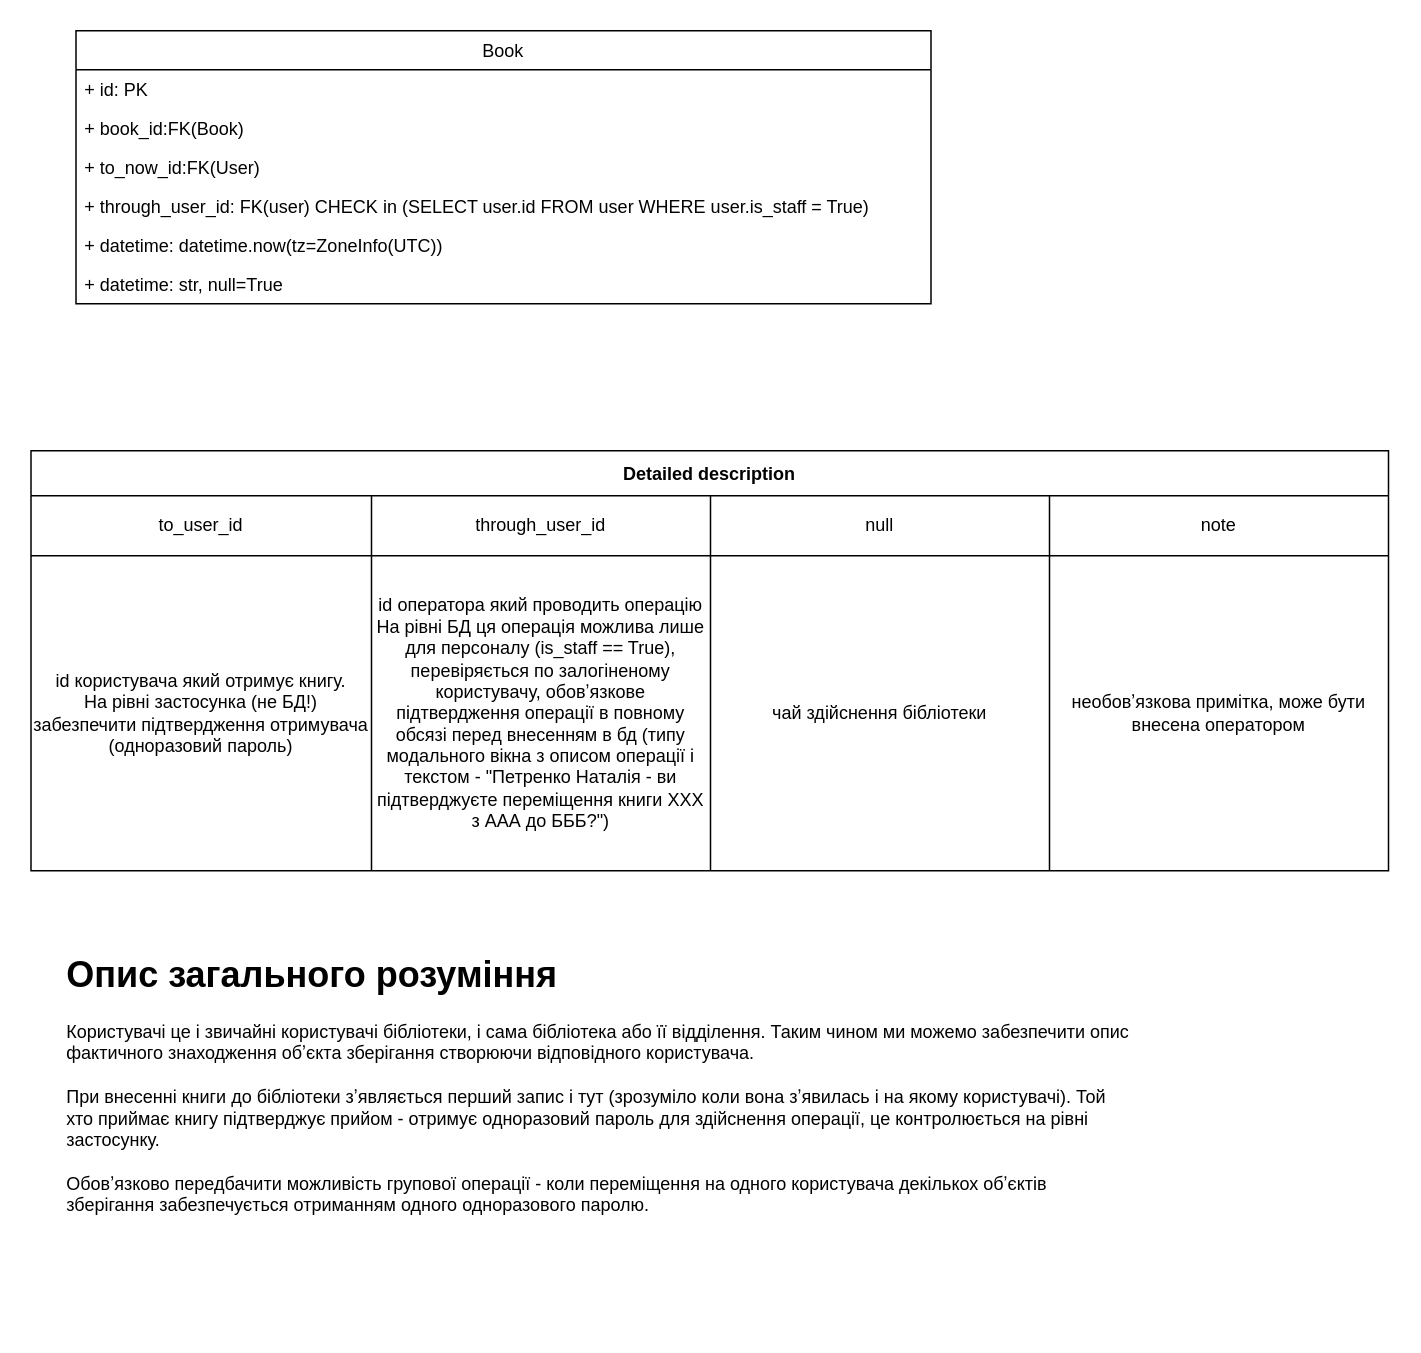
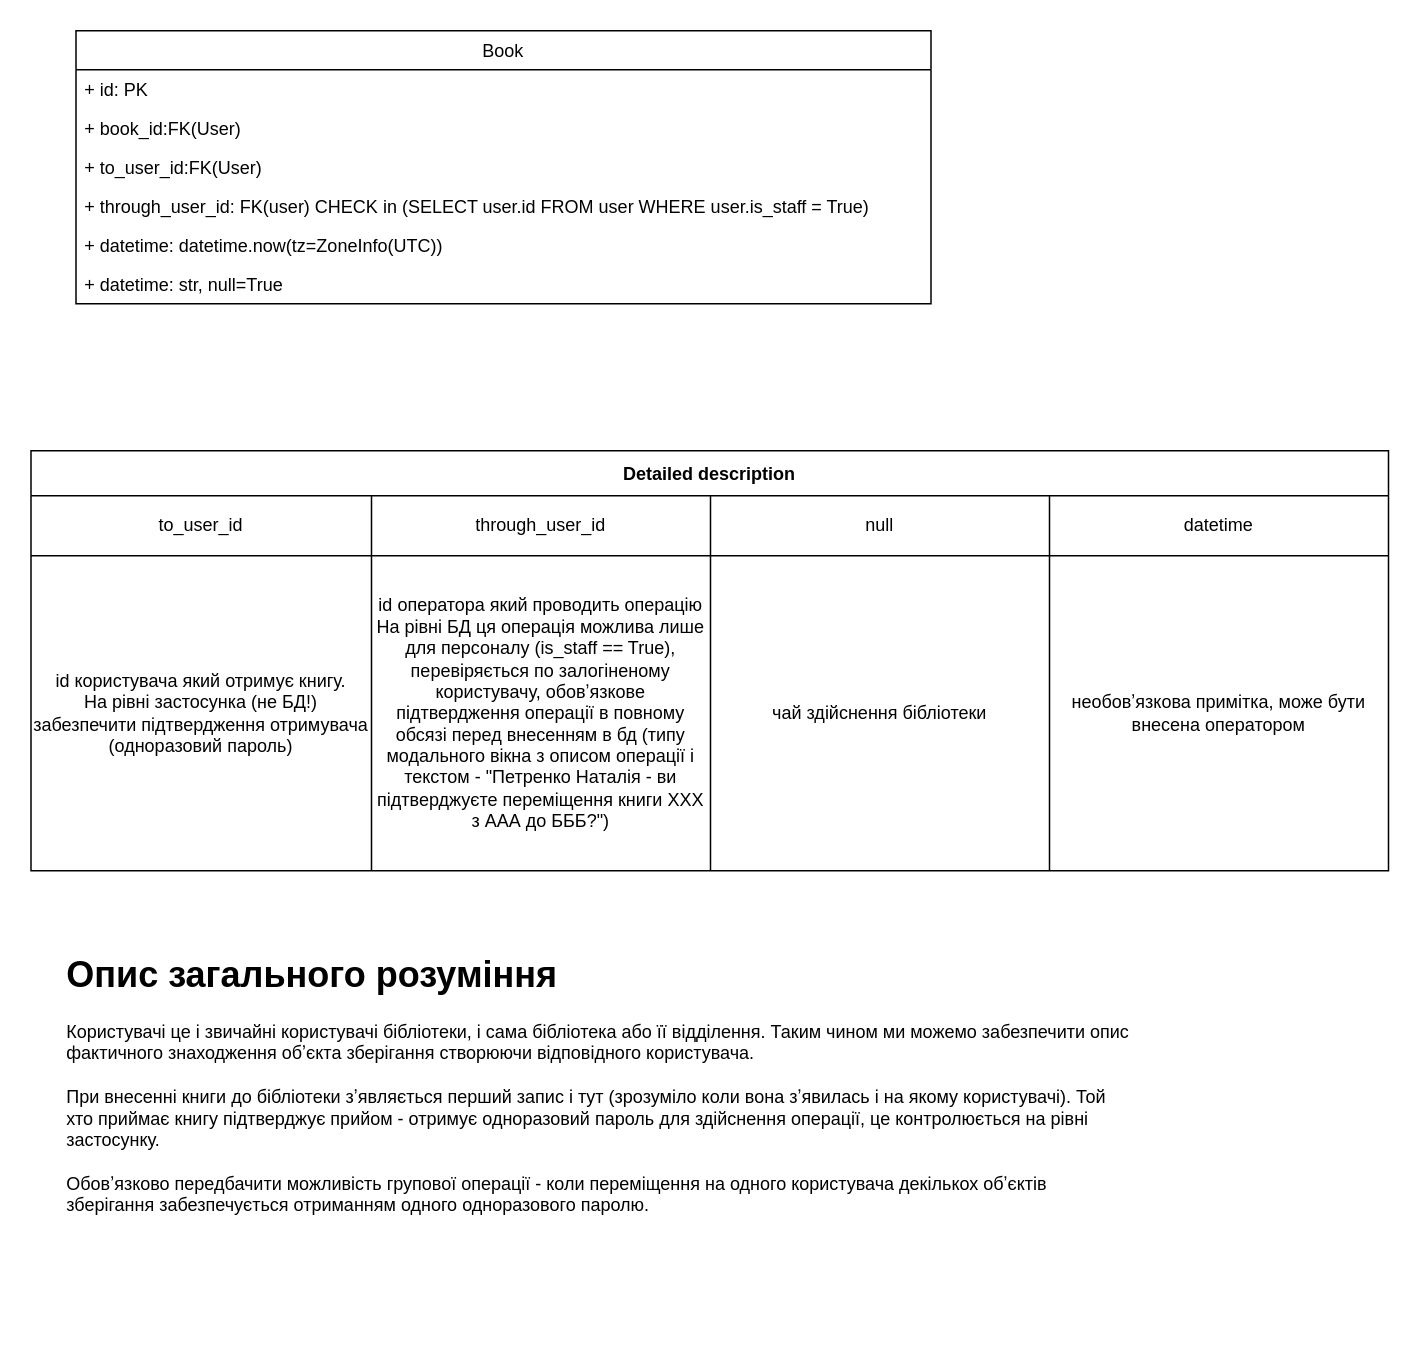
(168, 129) -> (168, 129)
(178, 168) -> (183, 168)
(1219, 526) -> (1219, 526)
